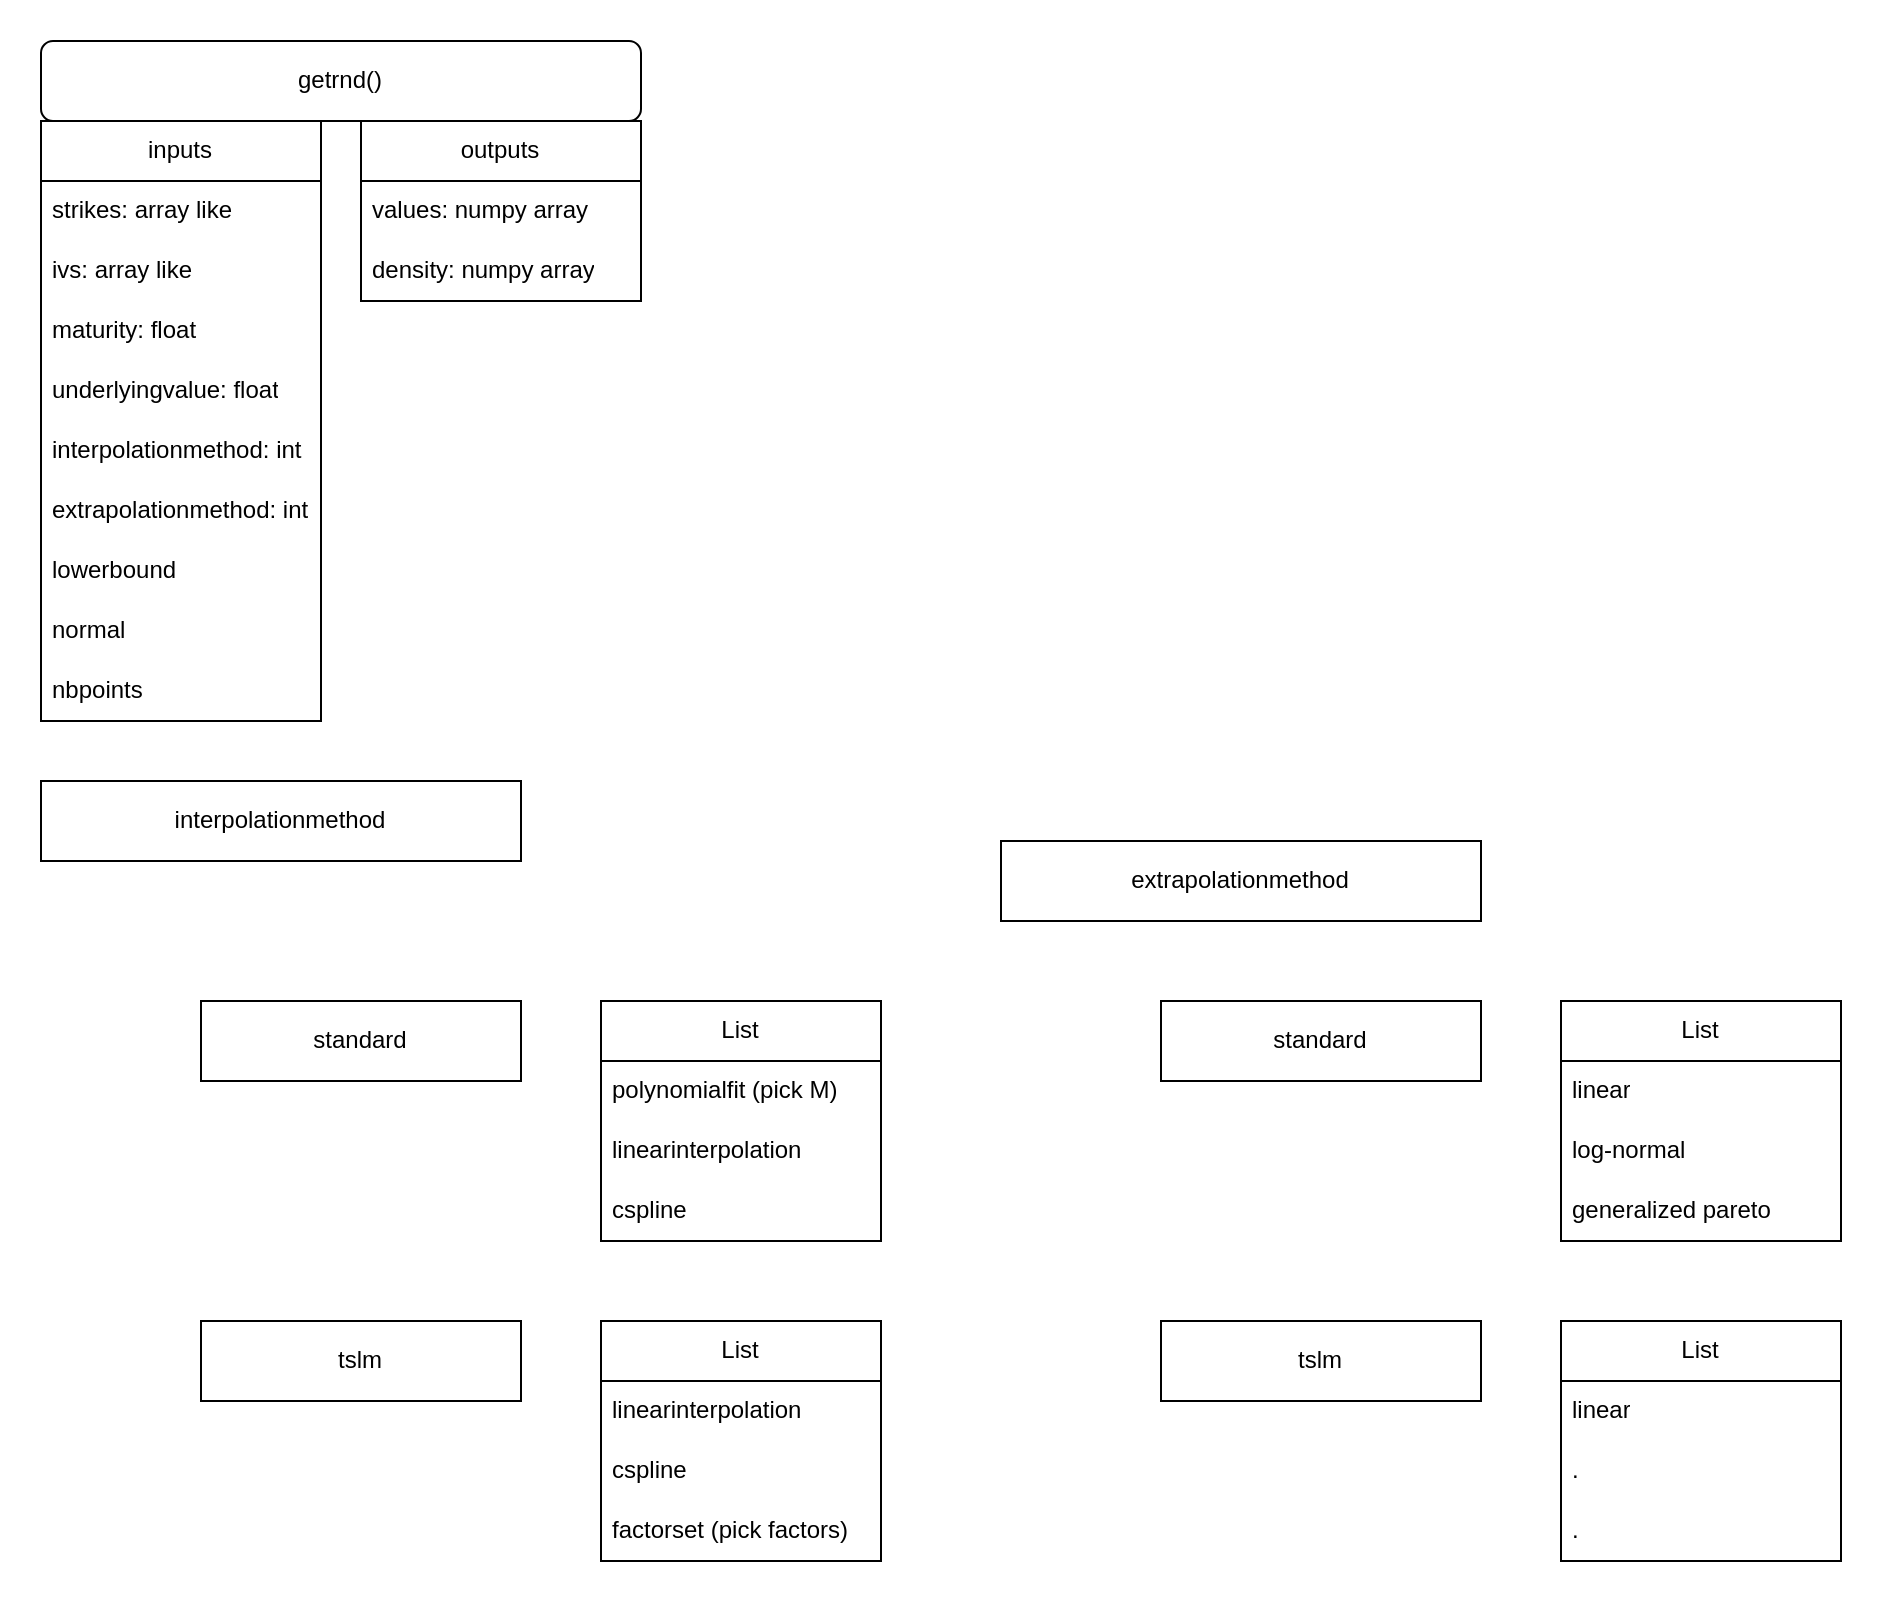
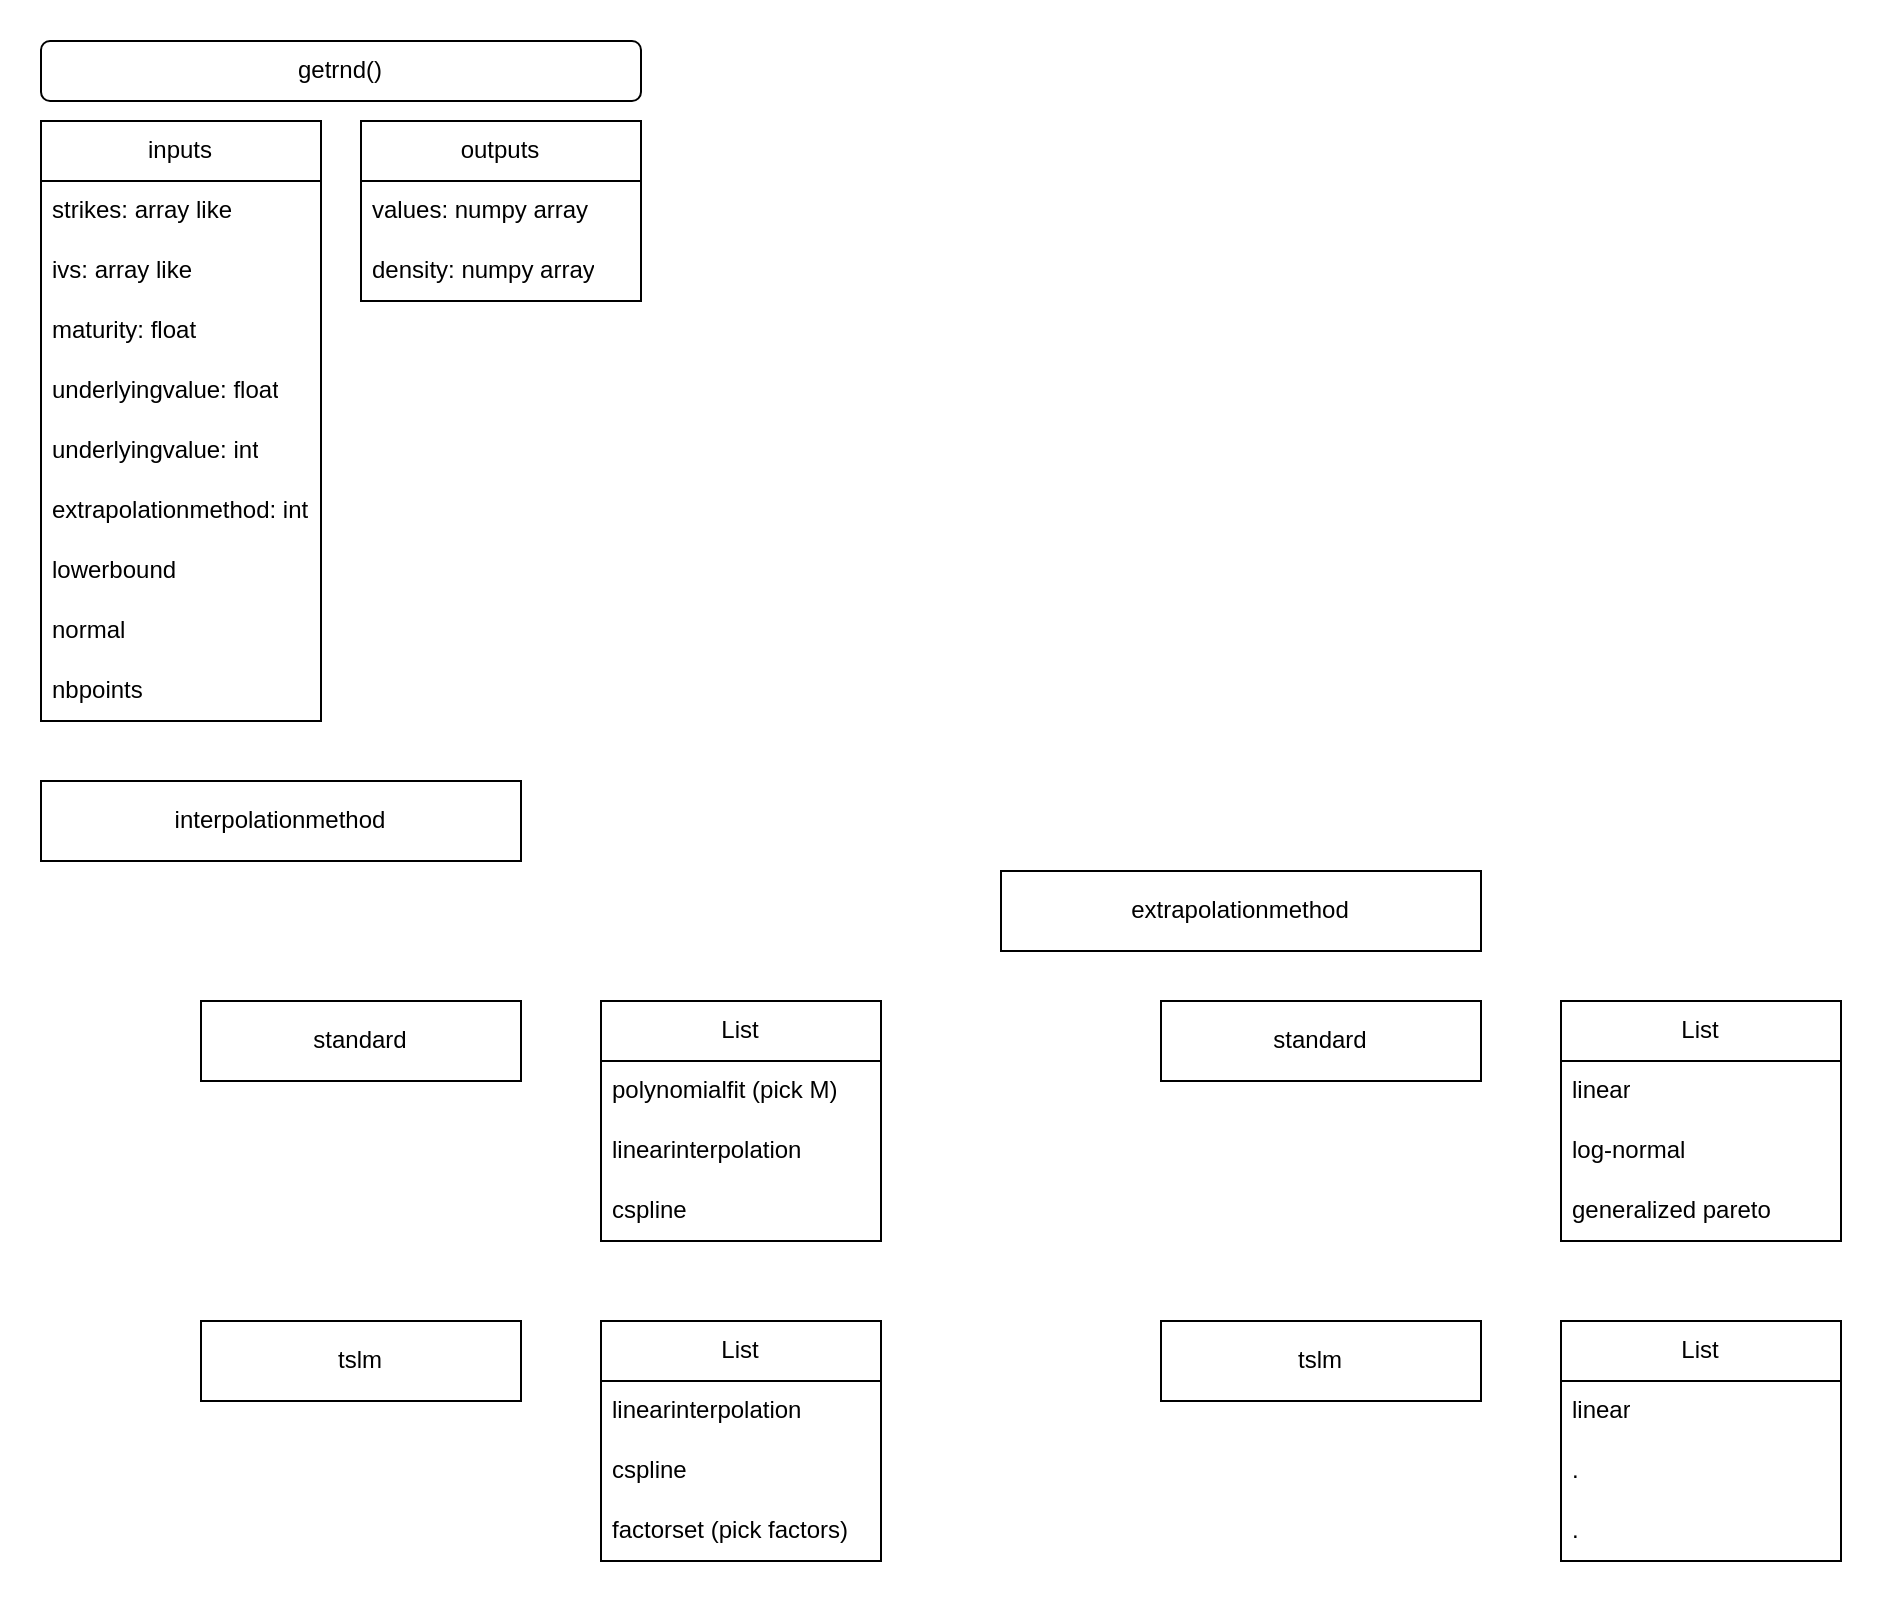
(341, 81) -> (341, 71)
(183, 451) -> (169, 451)
(1241, 881) -> (1241, 911)
